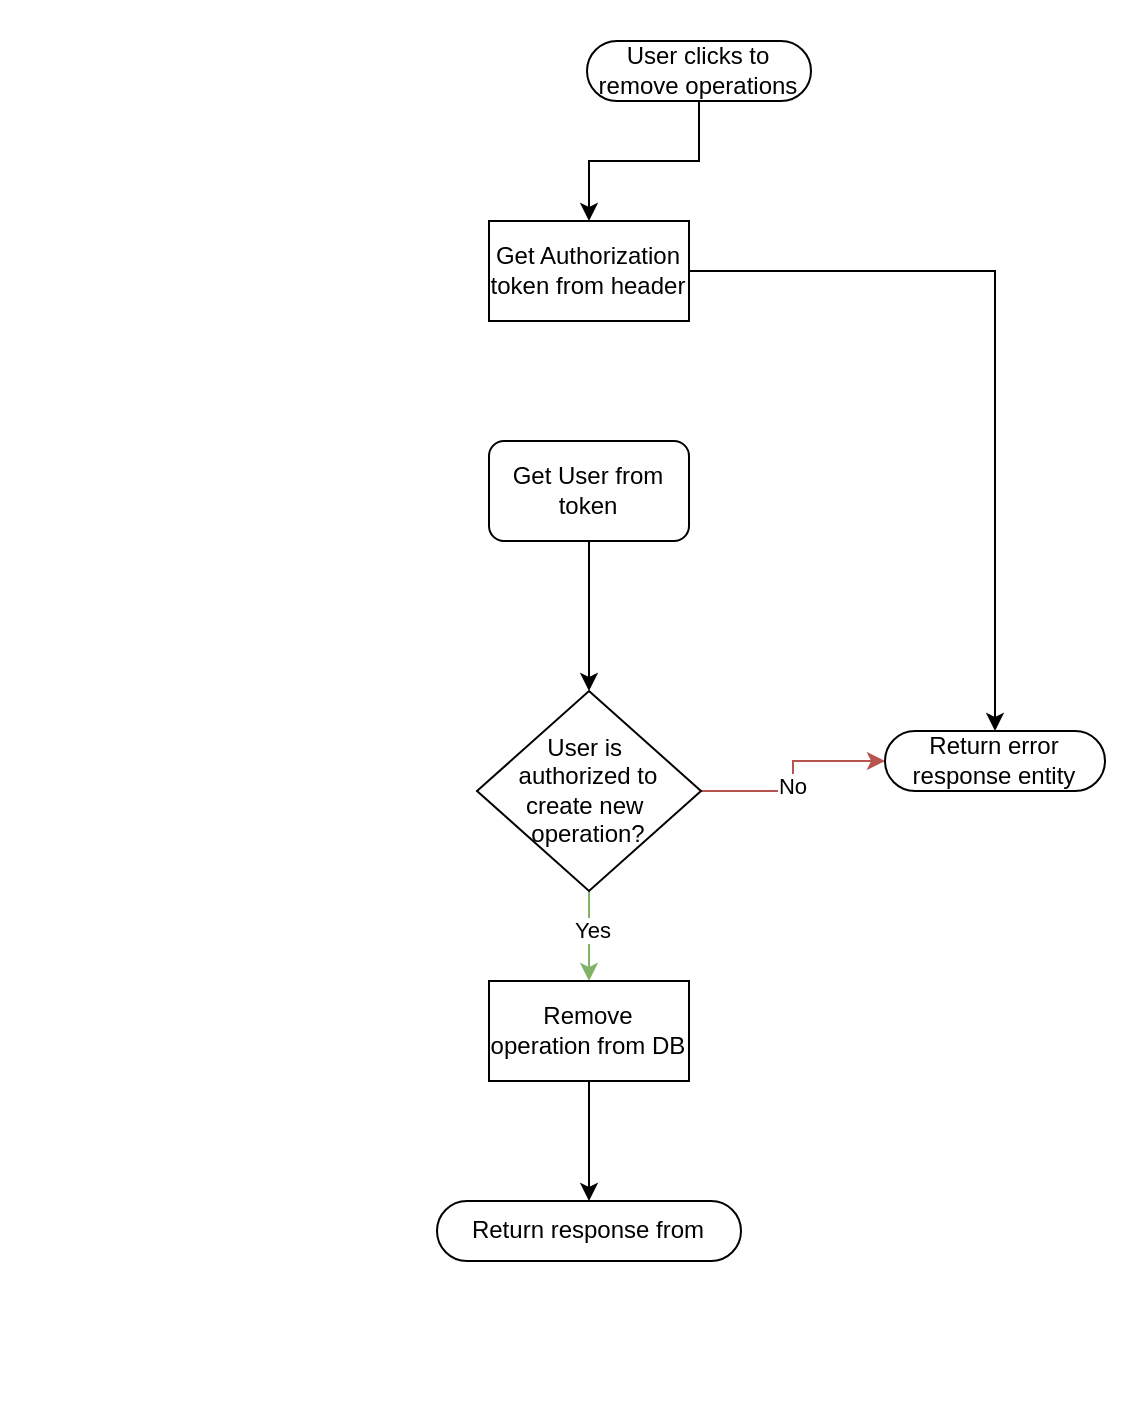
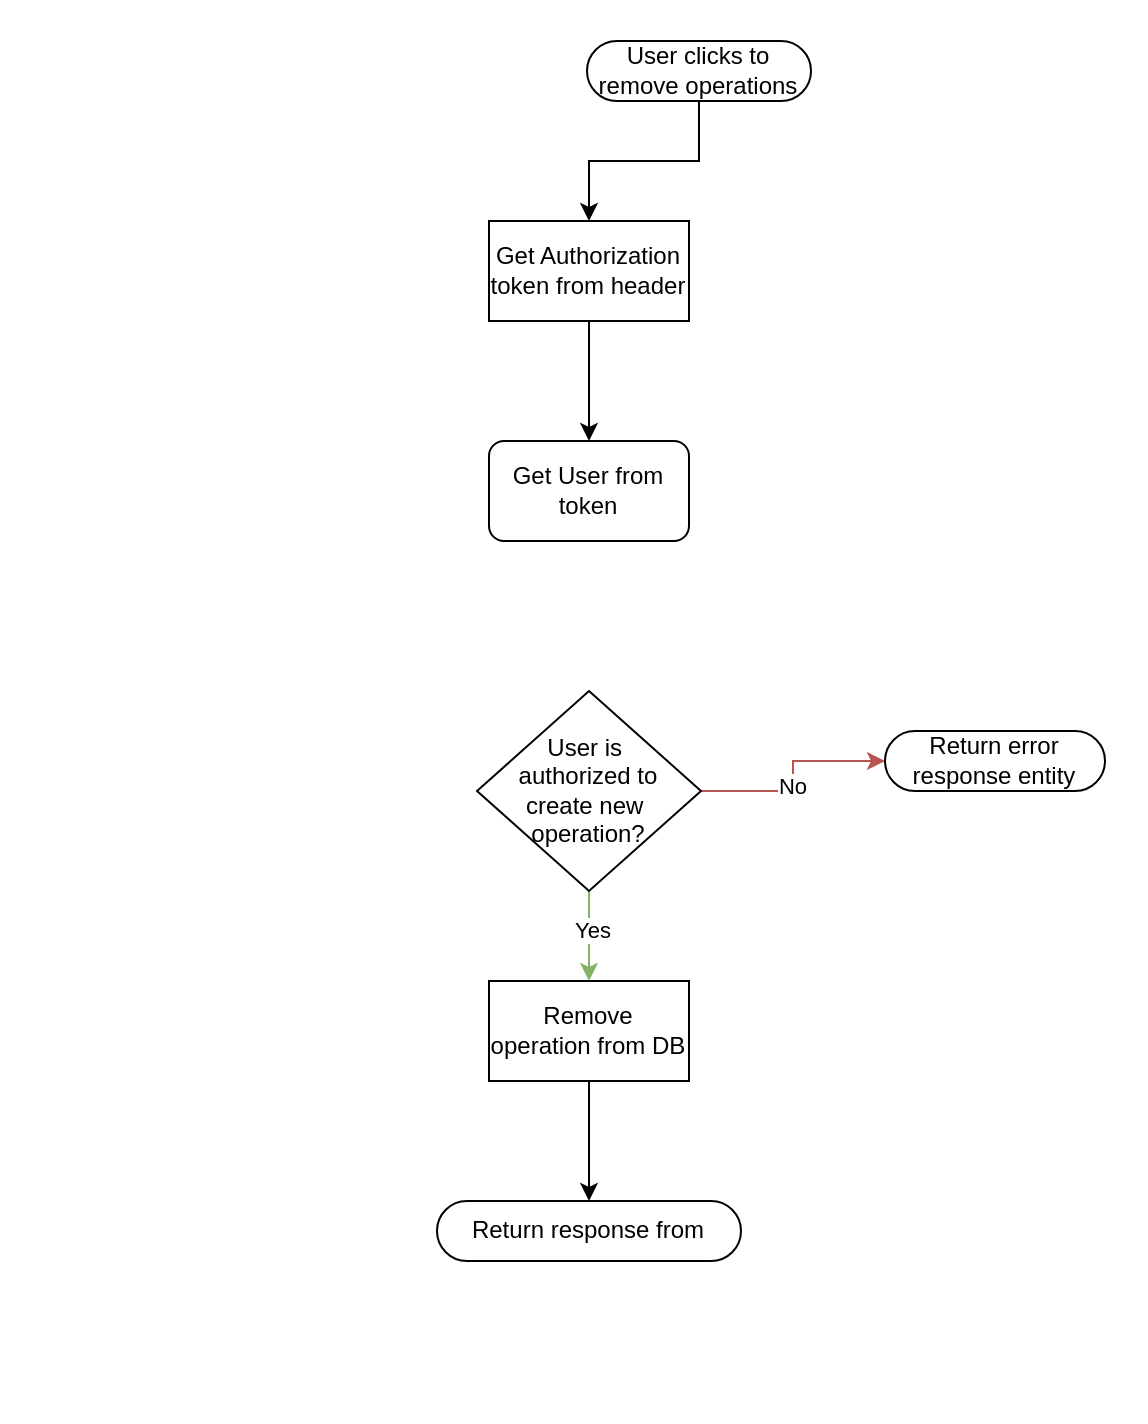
(995, 341) -> (589, 374)
(589, 609) -> none
